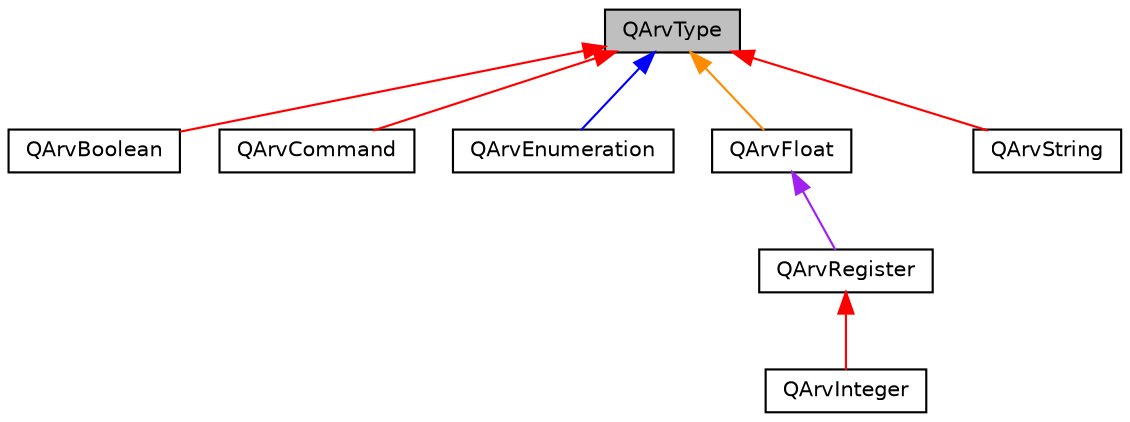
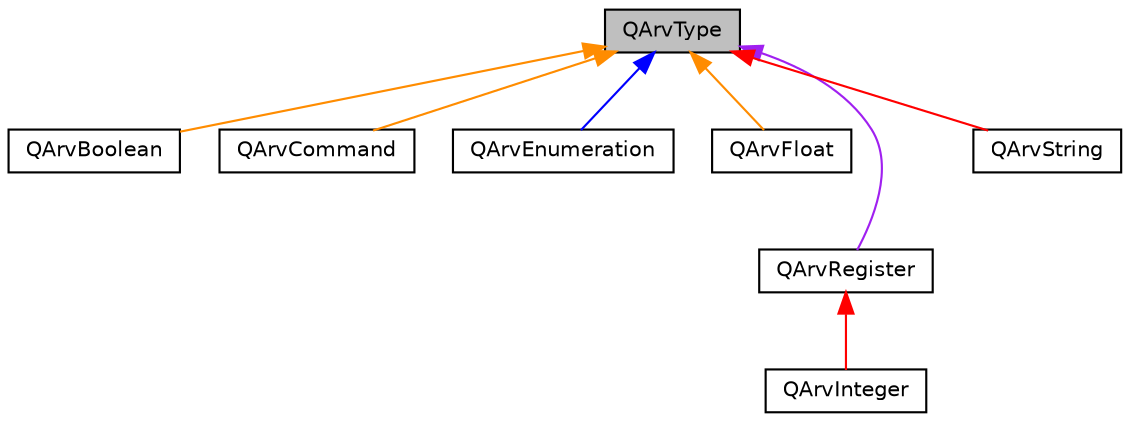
(382, 91) -> (382, 91)
(484, 94) -> (484, 94)
(819, 221) -> (869, 126)
